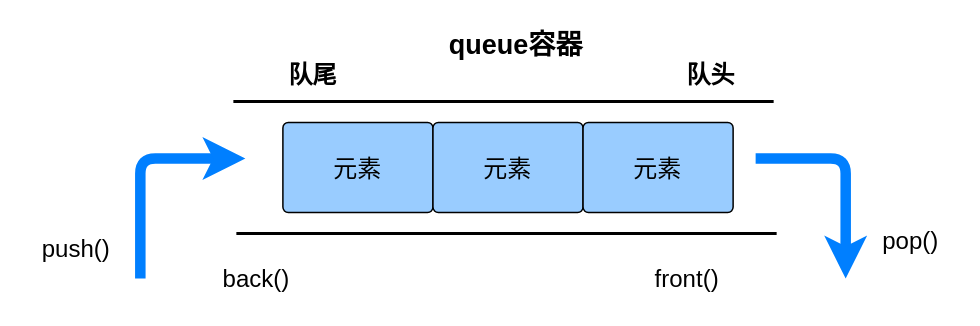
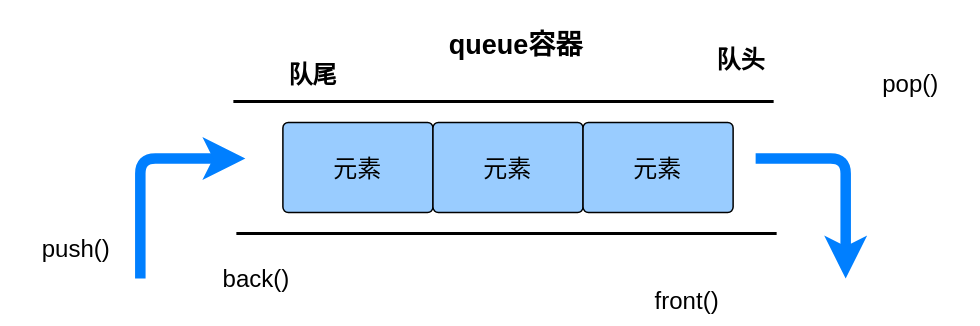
(710, 74) -> (740, 59)
(910, 241) -> (910, 83)
(686, 278) -> (686, 301)
